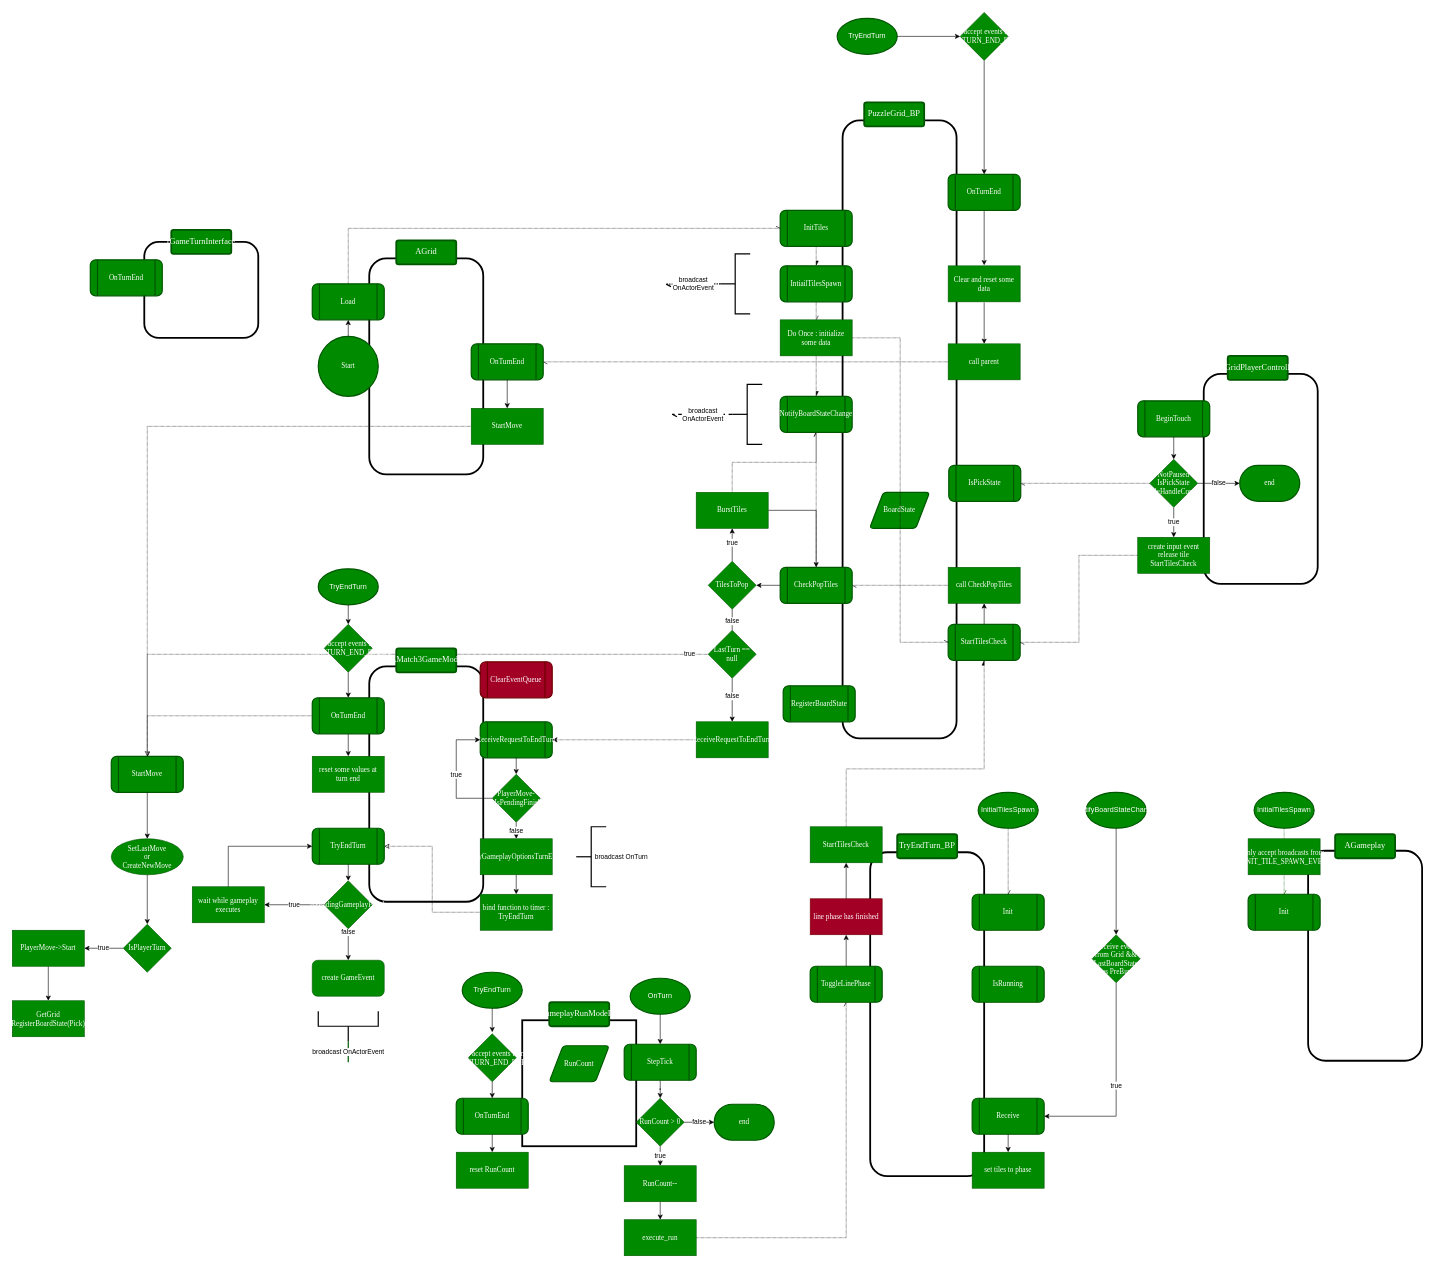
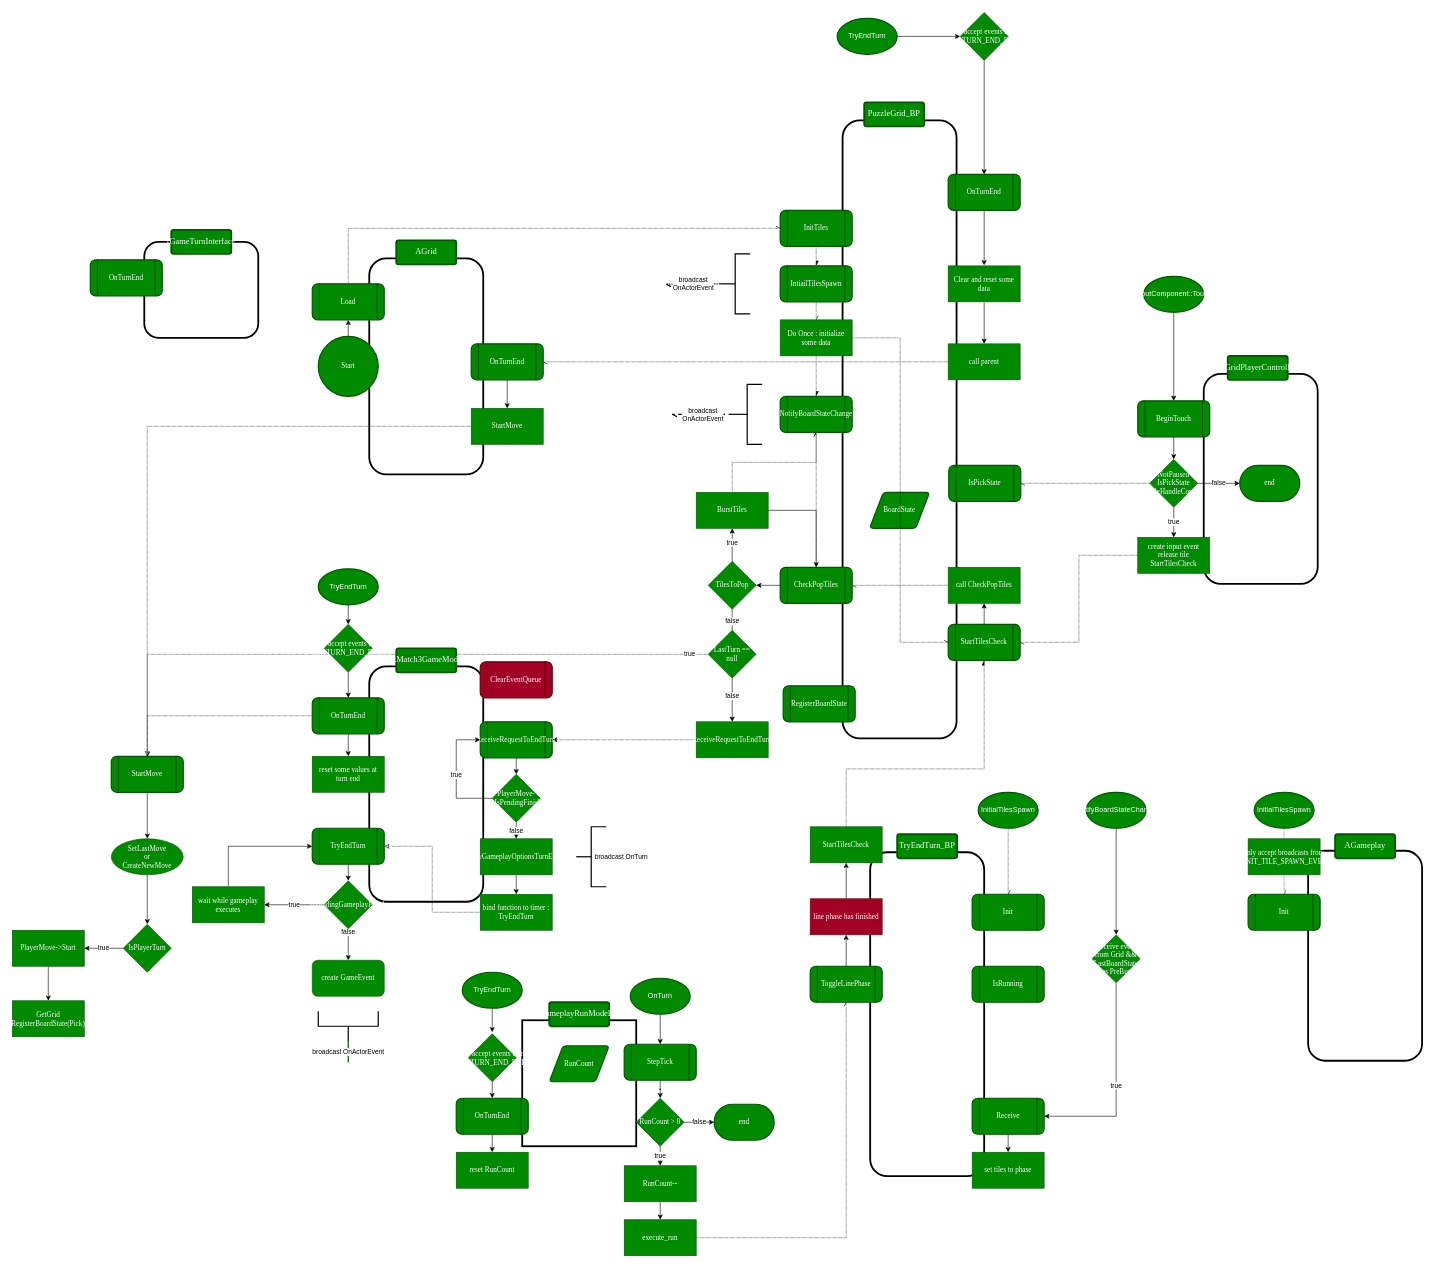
none -> (1174, 294)
none -> (1174, 395)
